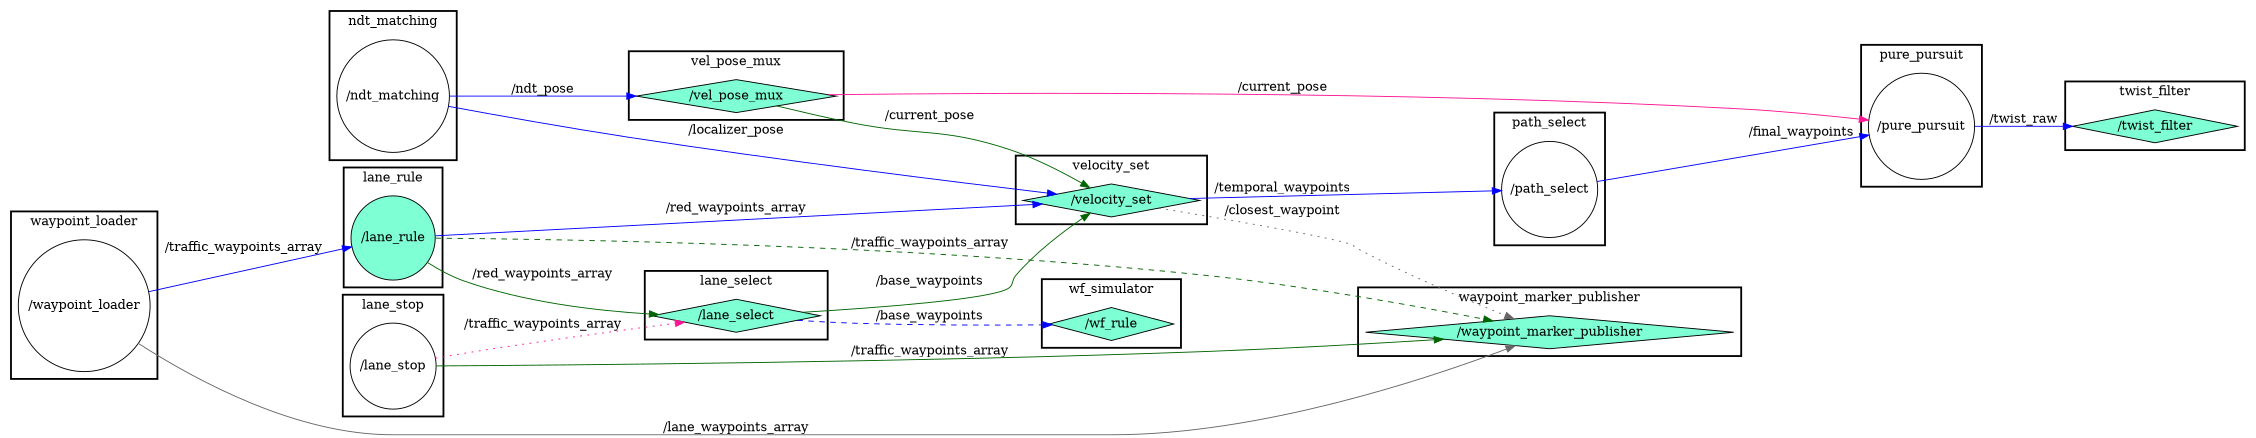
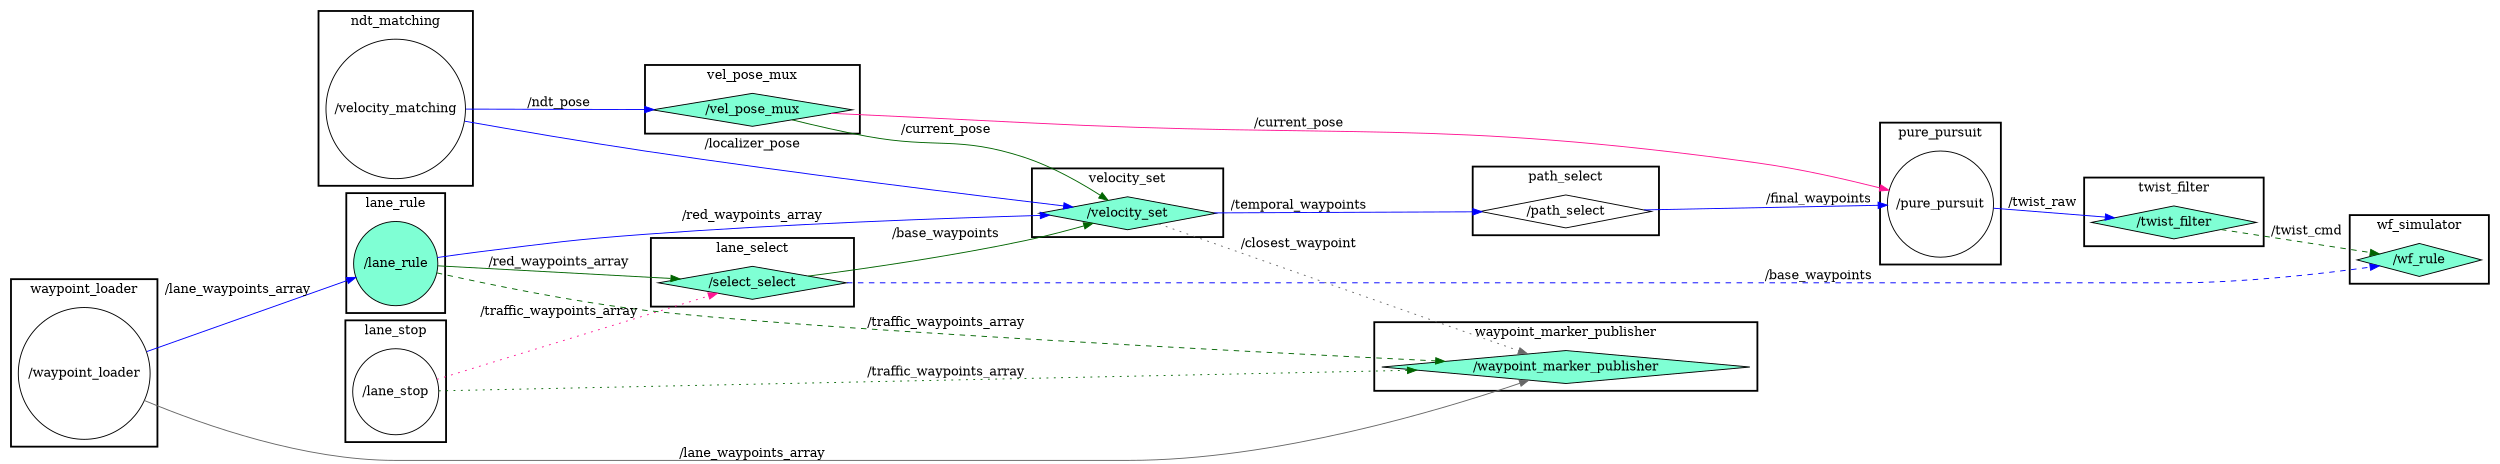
(393, 96) -> (396, 109)
(1550, 189) -> (1566, 211)
none -> (2296, 241)
(243, 248) -> (238, 290)
(736, 316) -> (752, 283)
(935, 359) -> (923, 381)
